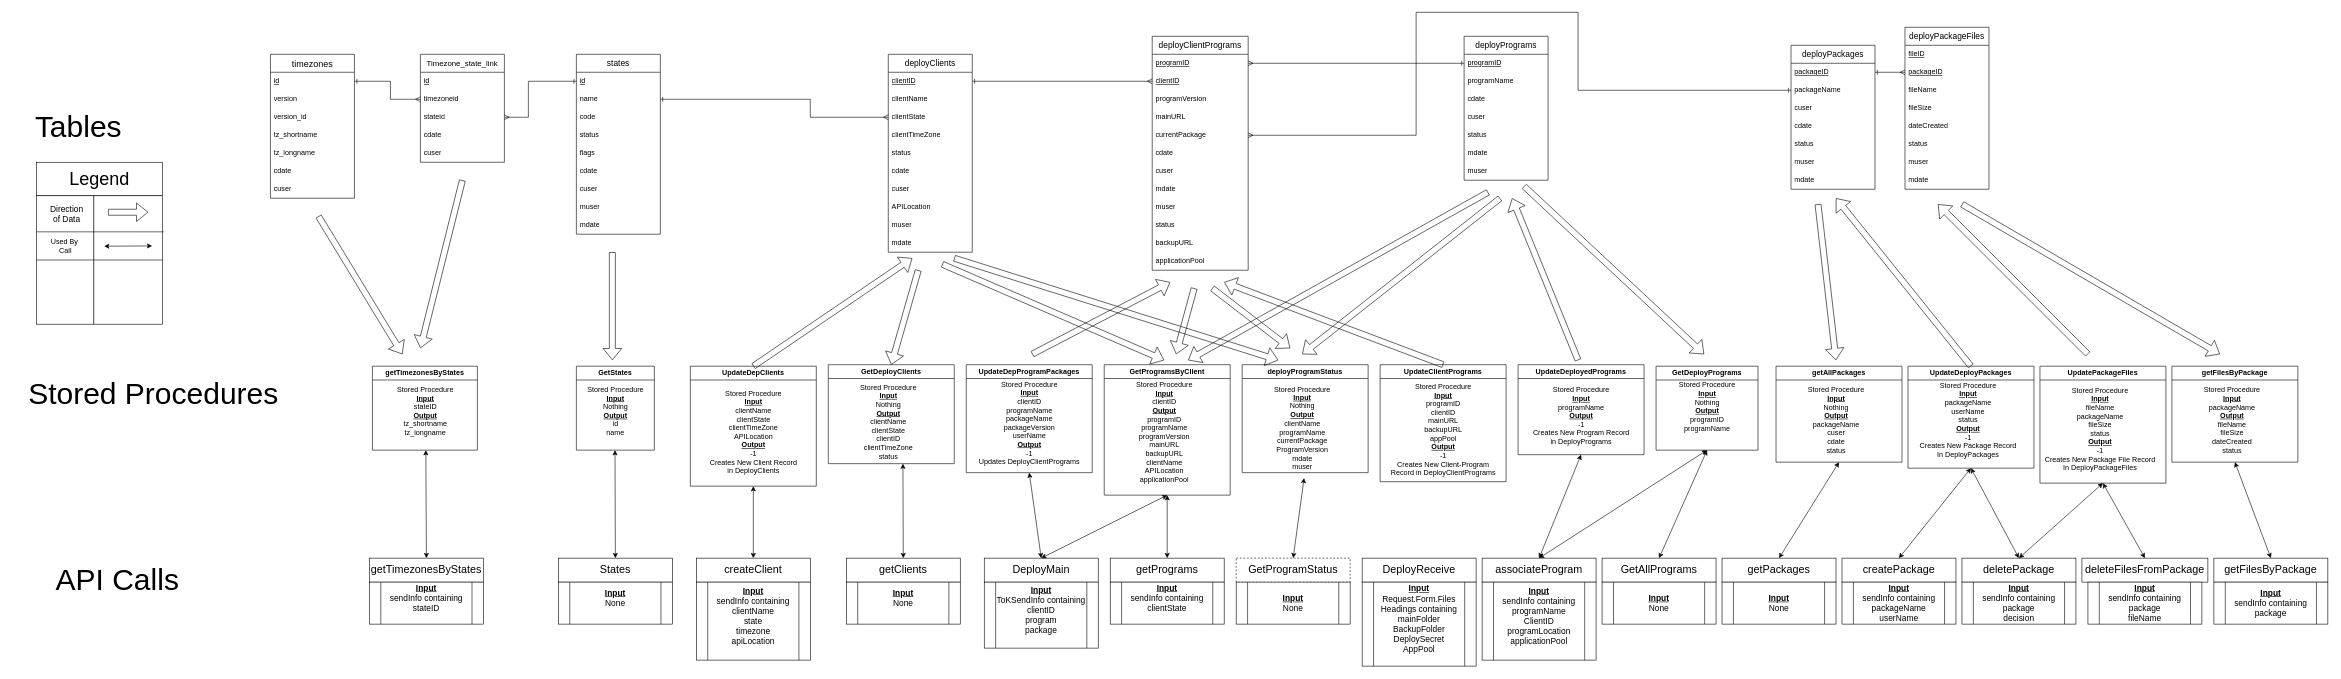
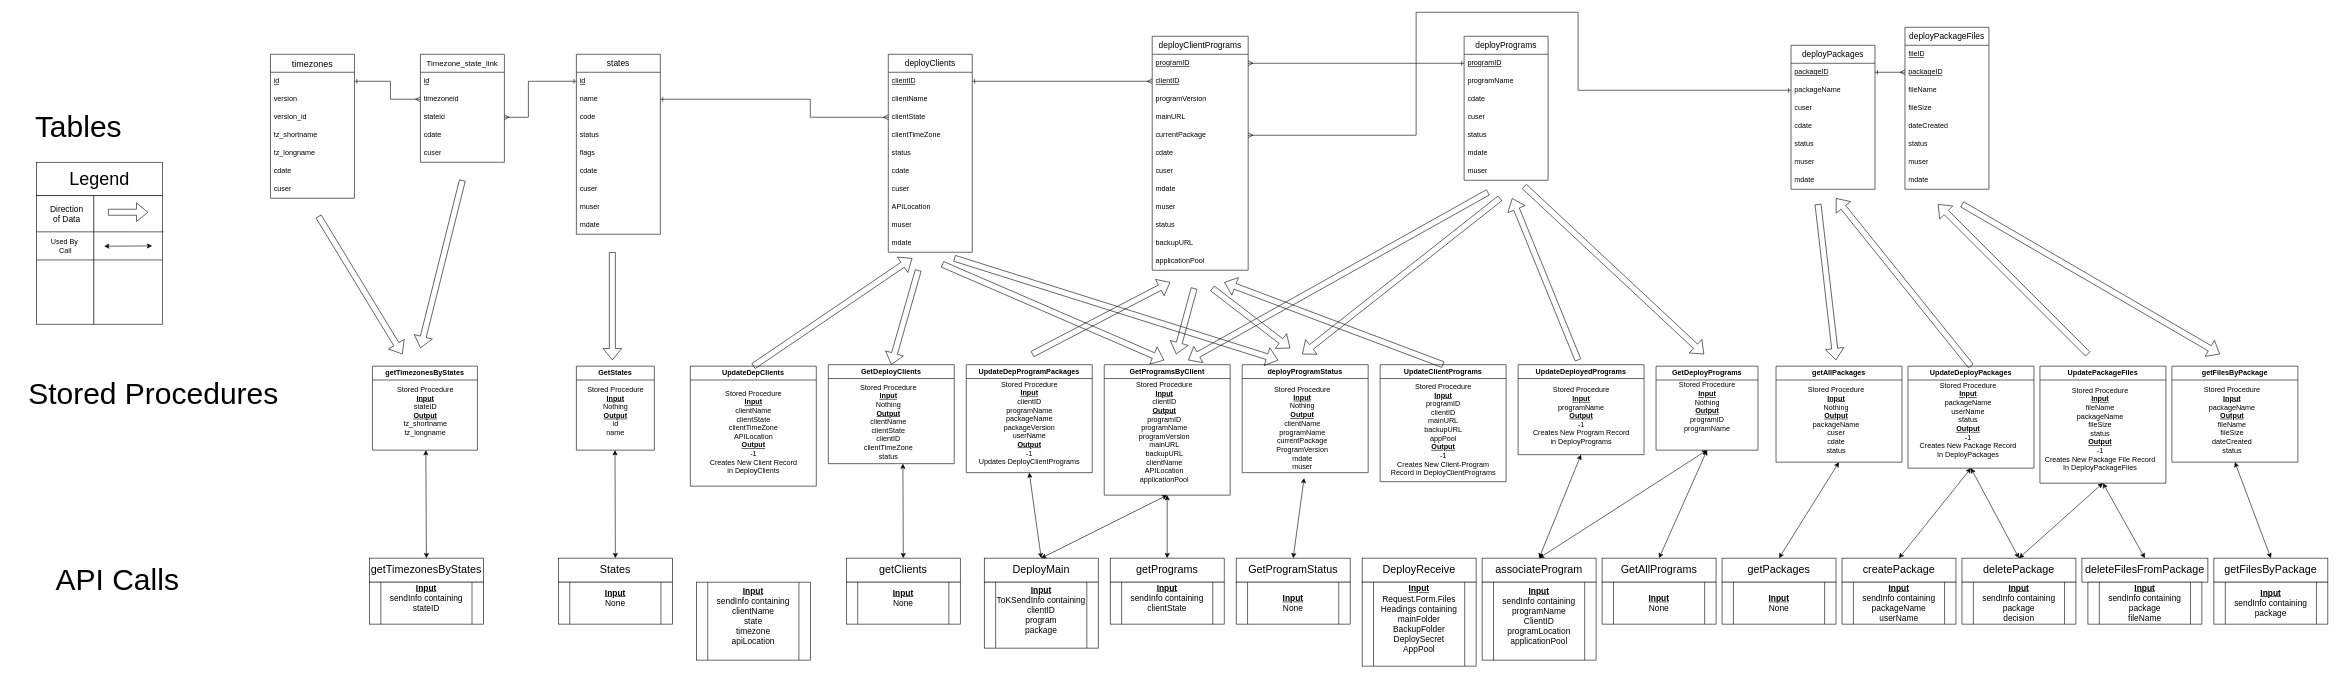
(753, 553) -> none
(753, 570) -> none
(1293, 570) -> (1293, 570)
